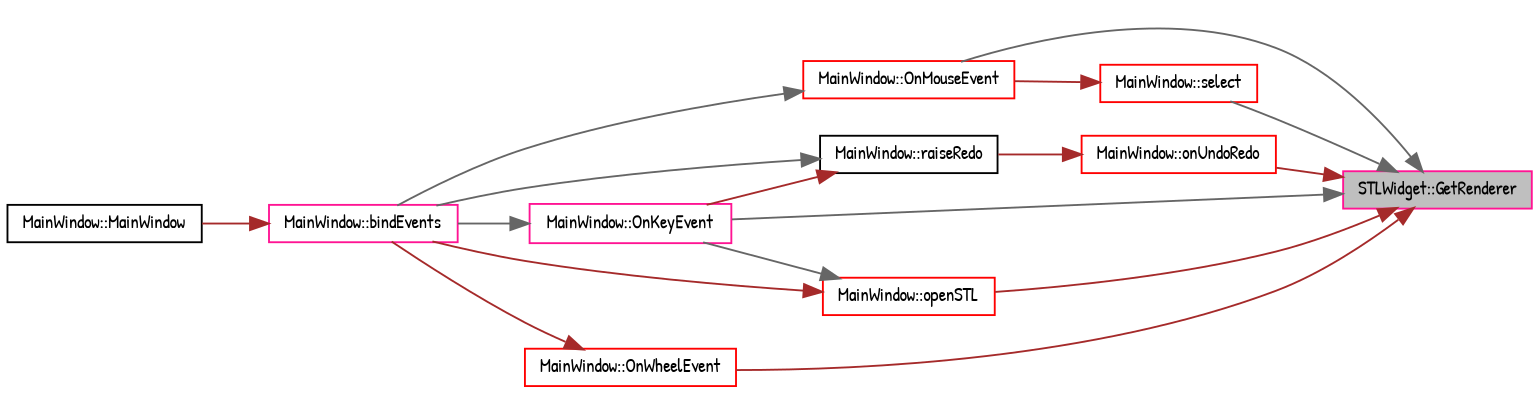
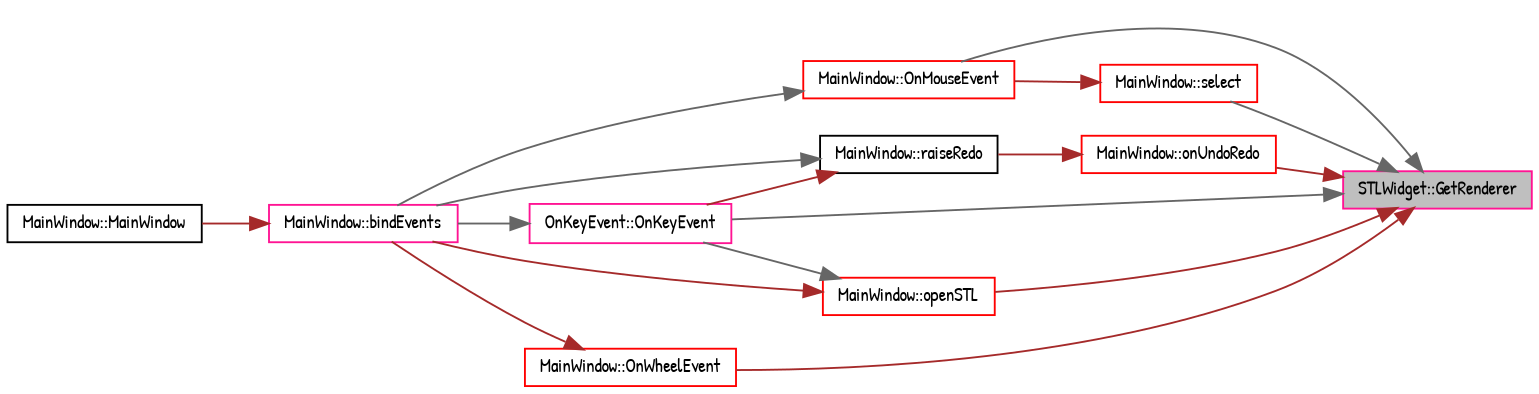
(630, 224) -> (630, 224)
